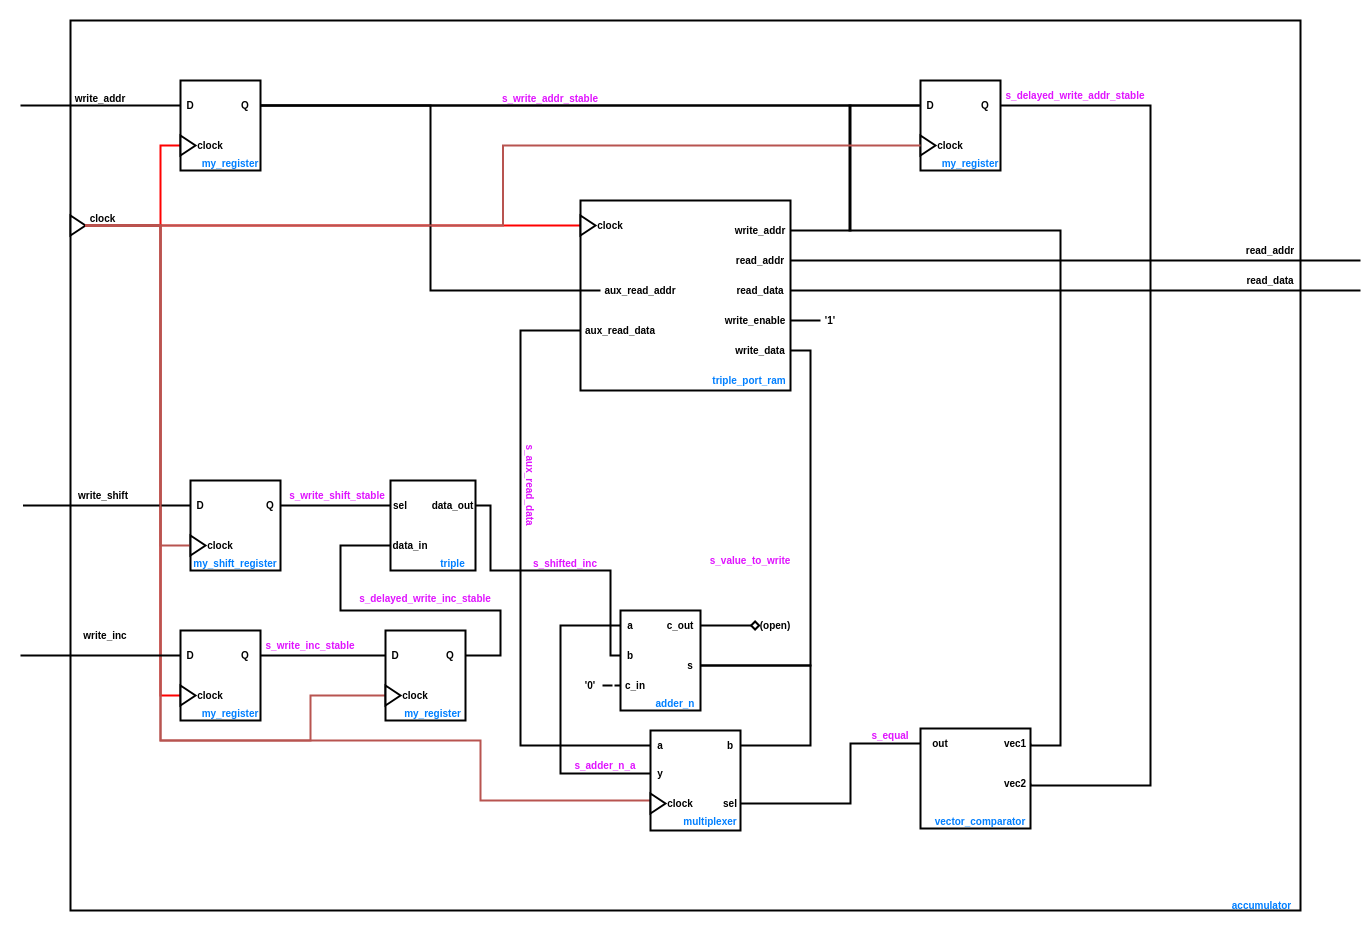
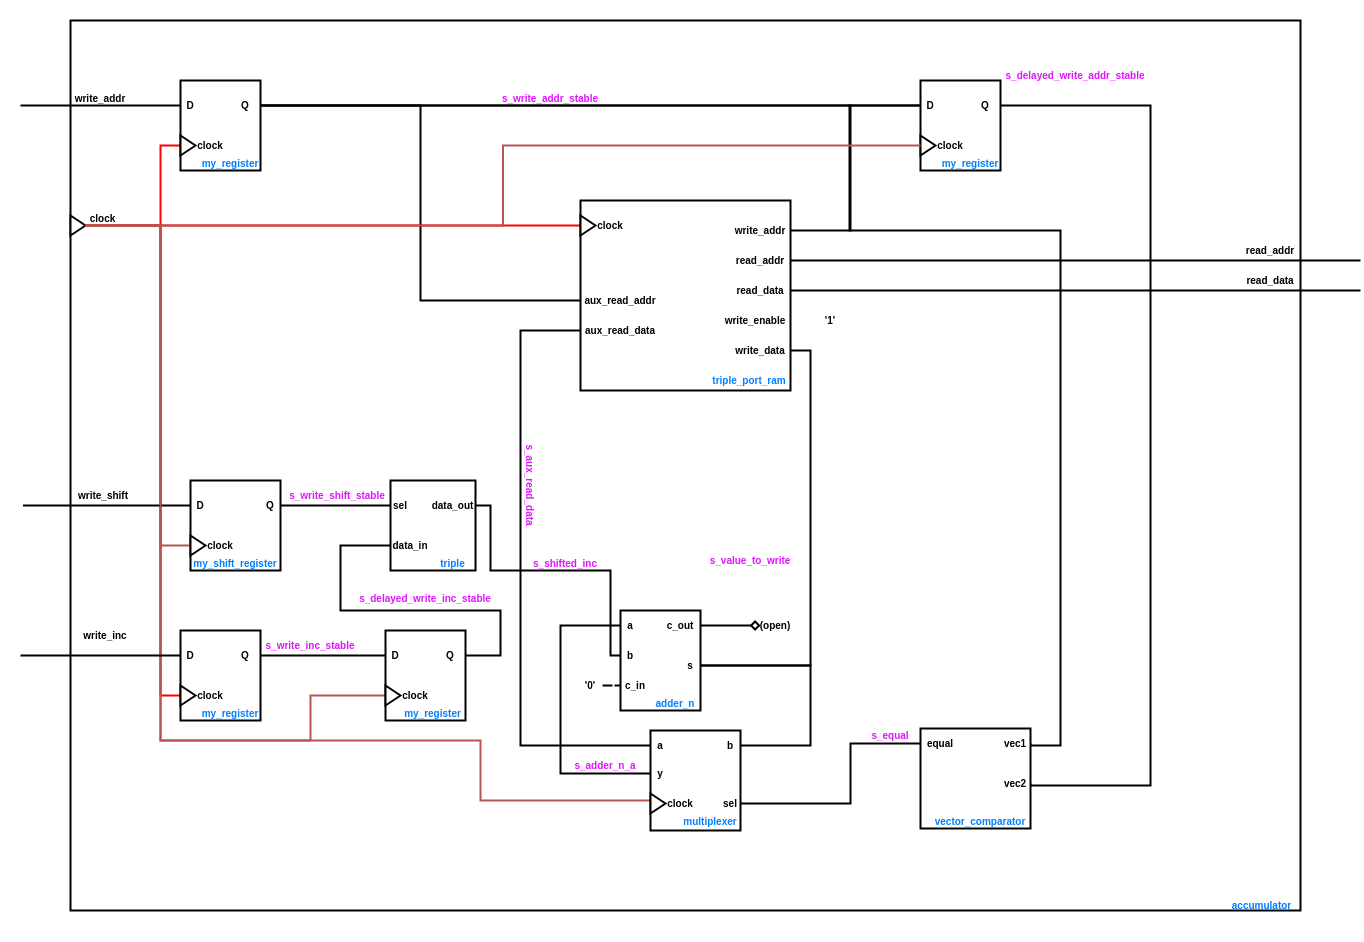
(1076, 96) -> (1076, 76)
(641, 291) -> (621, 301)
(806, 321) -> none
(941, 744) -> (941, 744)
